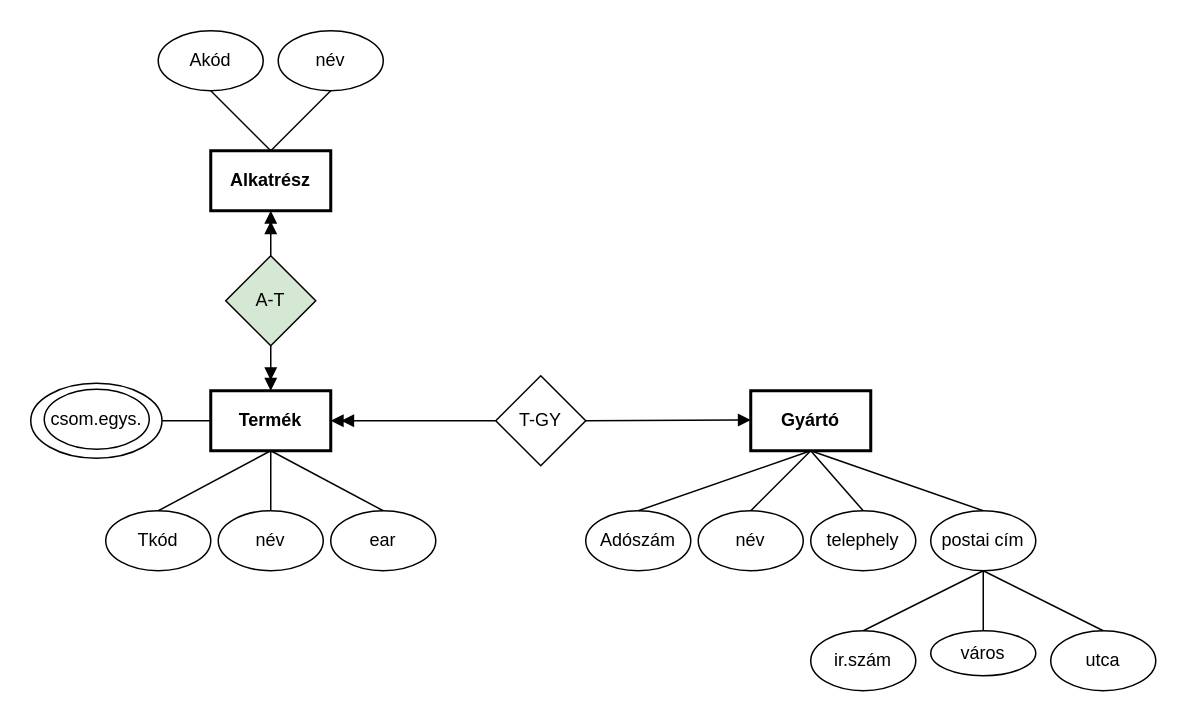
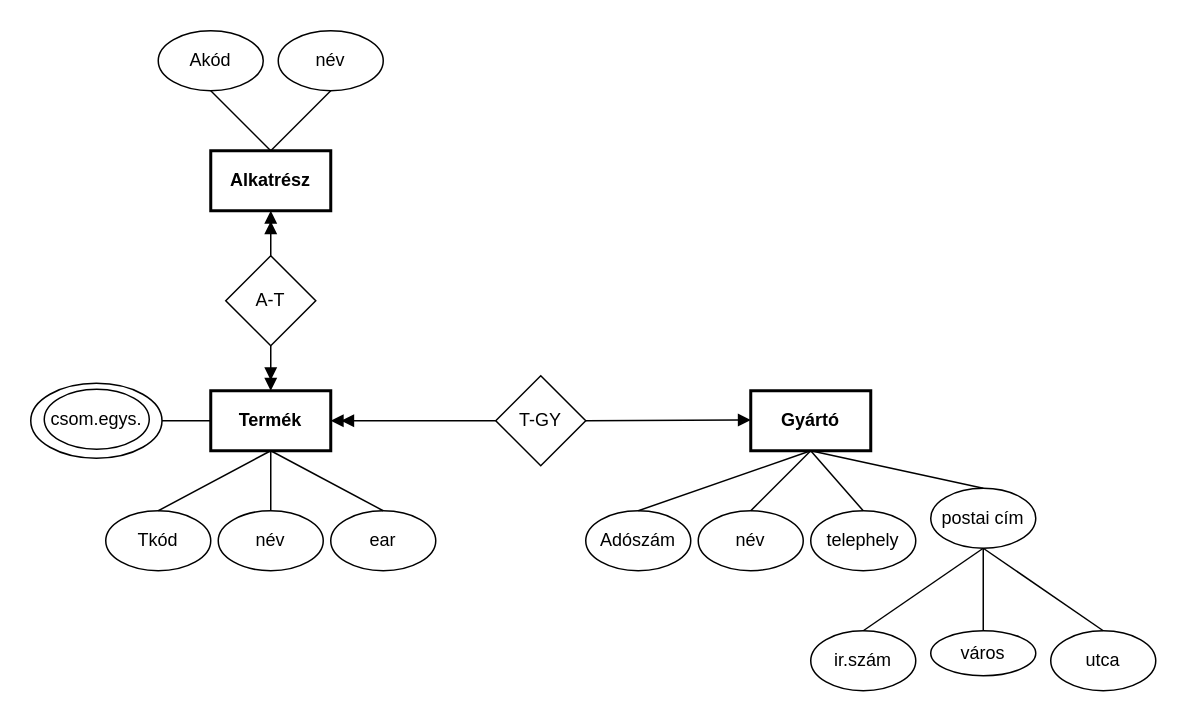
(271, 301) -> (271, 301)
(983, 541) -> (983, 518)
